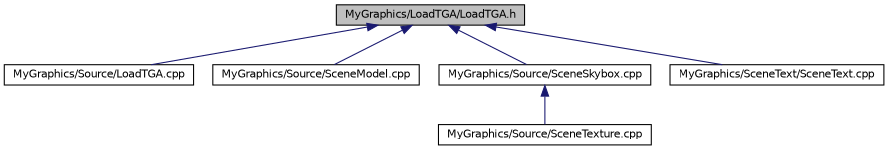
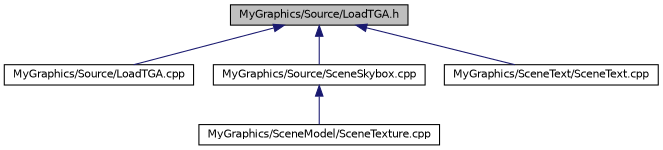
(430, 15) -> (319, 15)
(316, 75) -> none
(545, 135) -> (319, 135)
